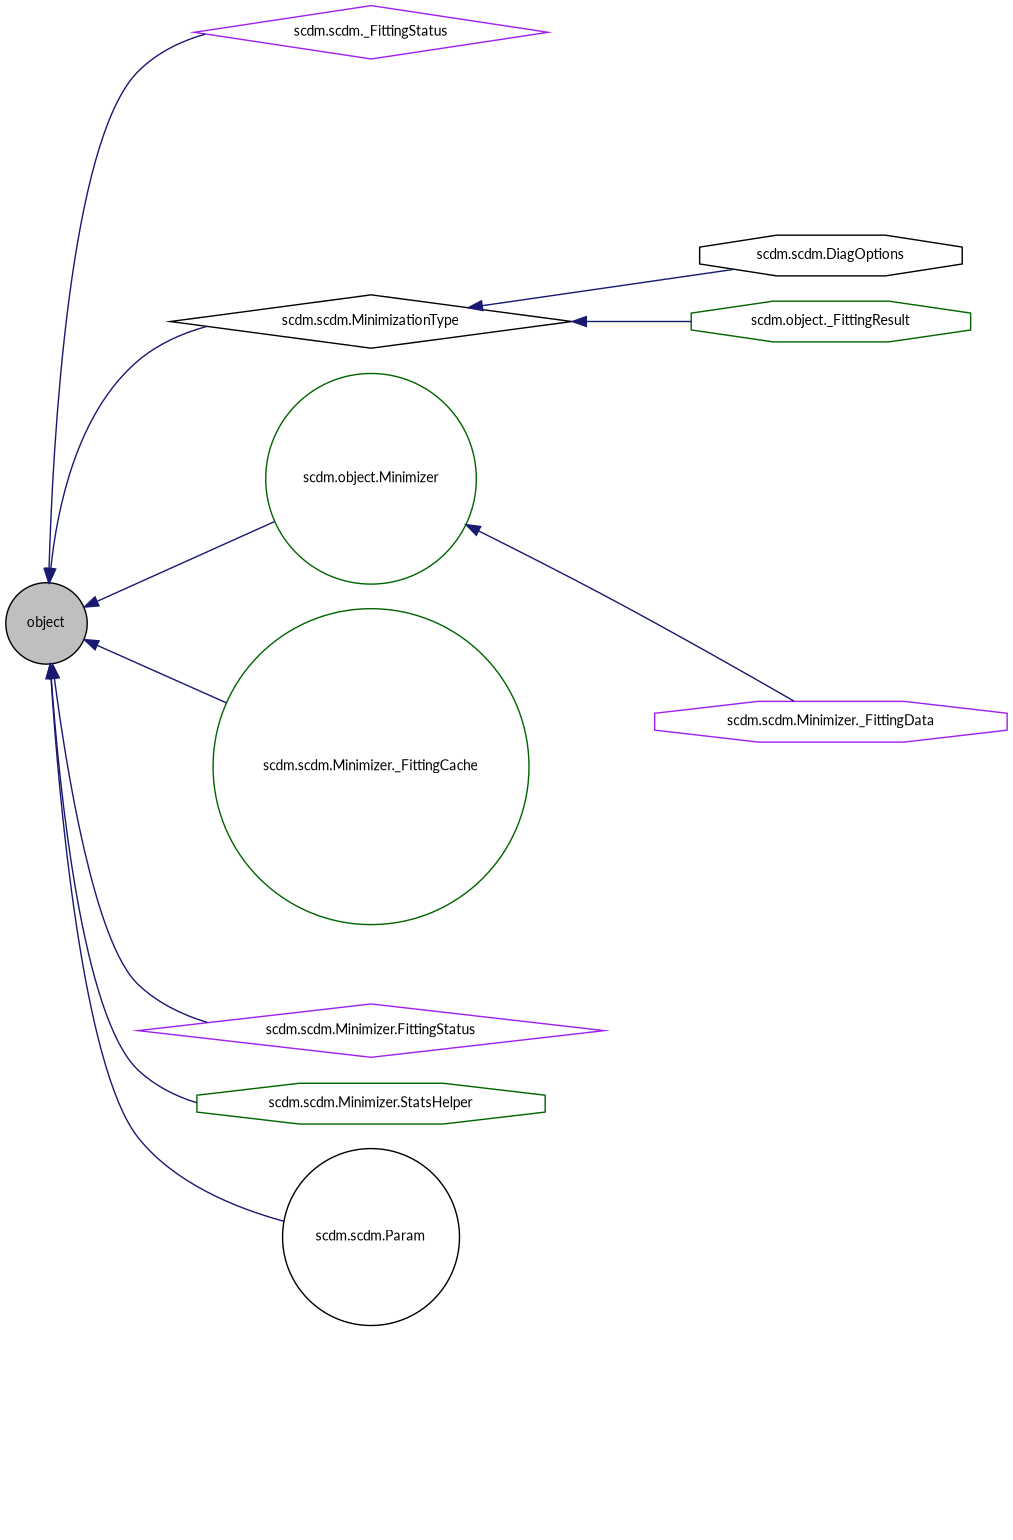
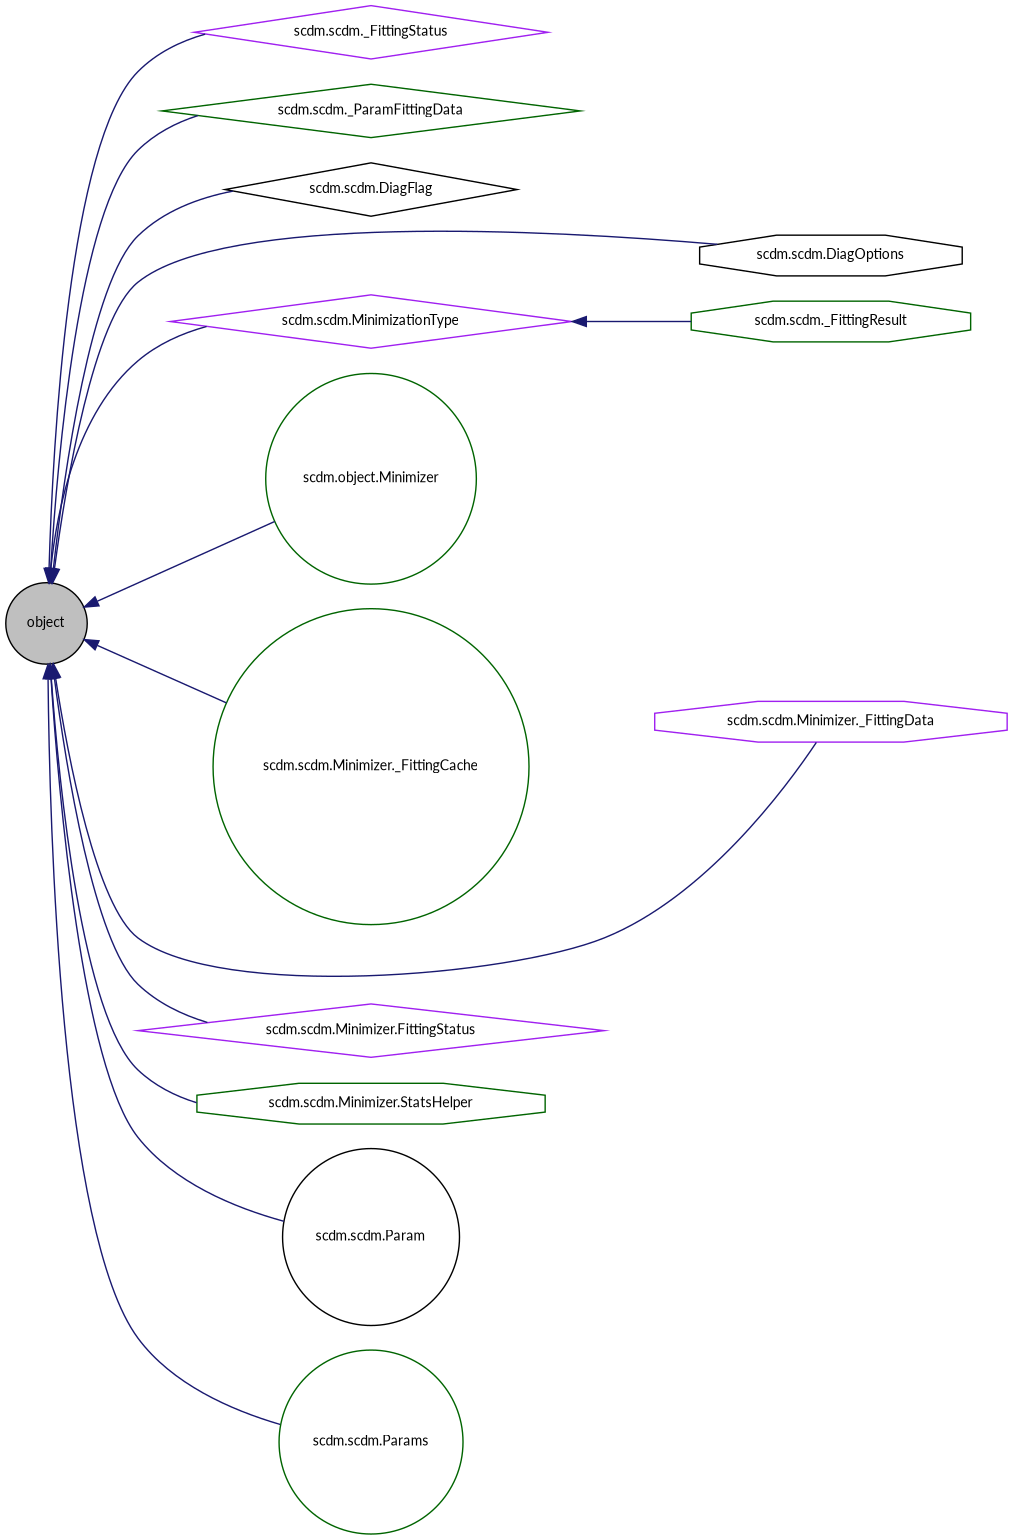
none -> (371, 111)
none -> (371, 190)
(608, 288) -> (273, 241)
(371, 322) -> (371, 322)
(831, 322) -> (831, 322)
(638, 613) -> (378, 975)
none -> (371, 1442)
